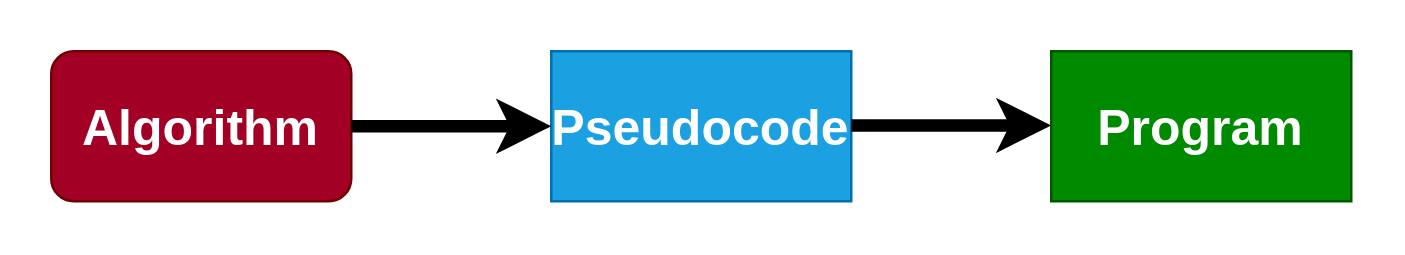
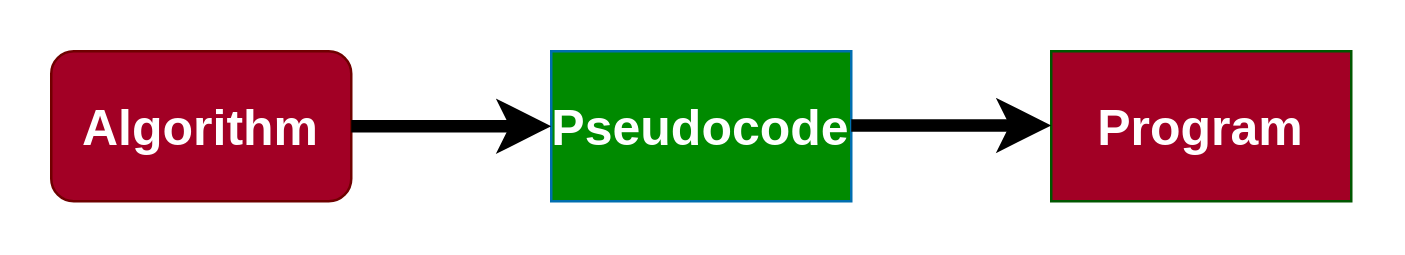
(701, 126) -> (701, 126)
(1201, 126) -> (1201, 126)
